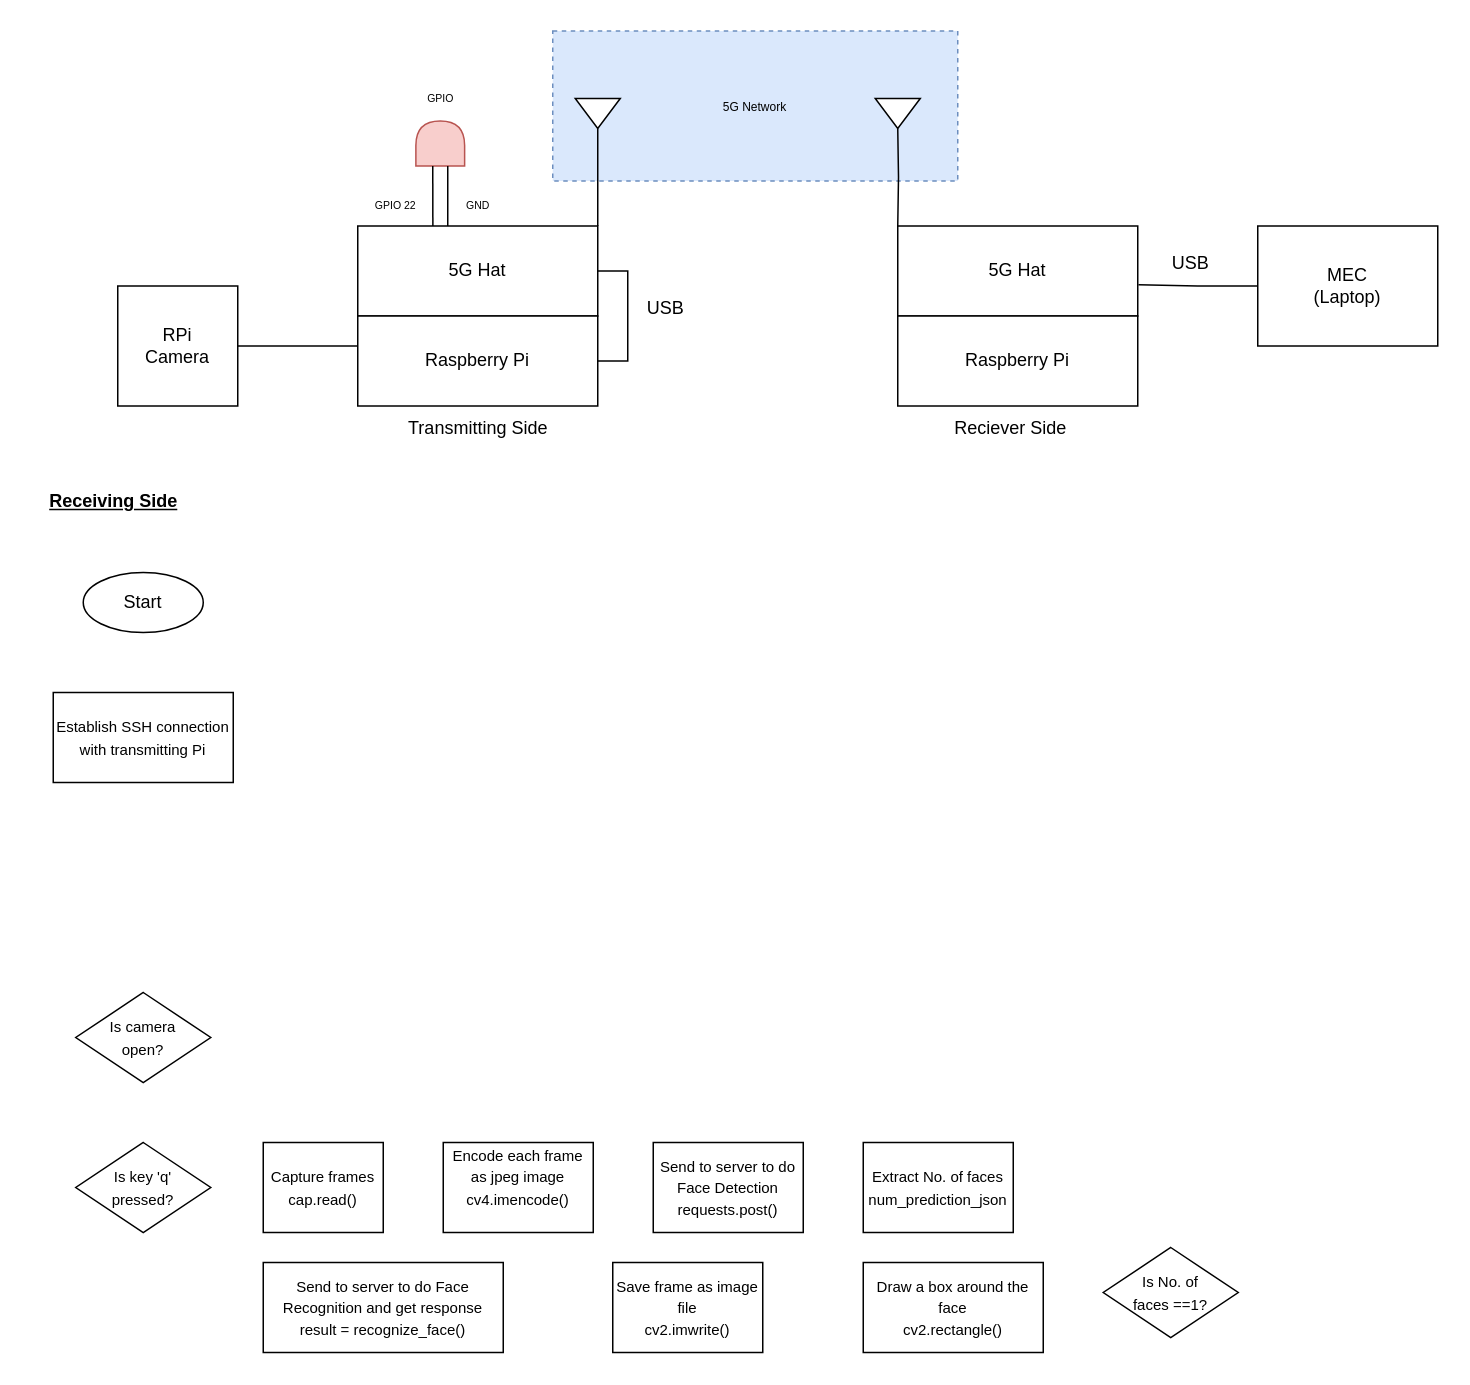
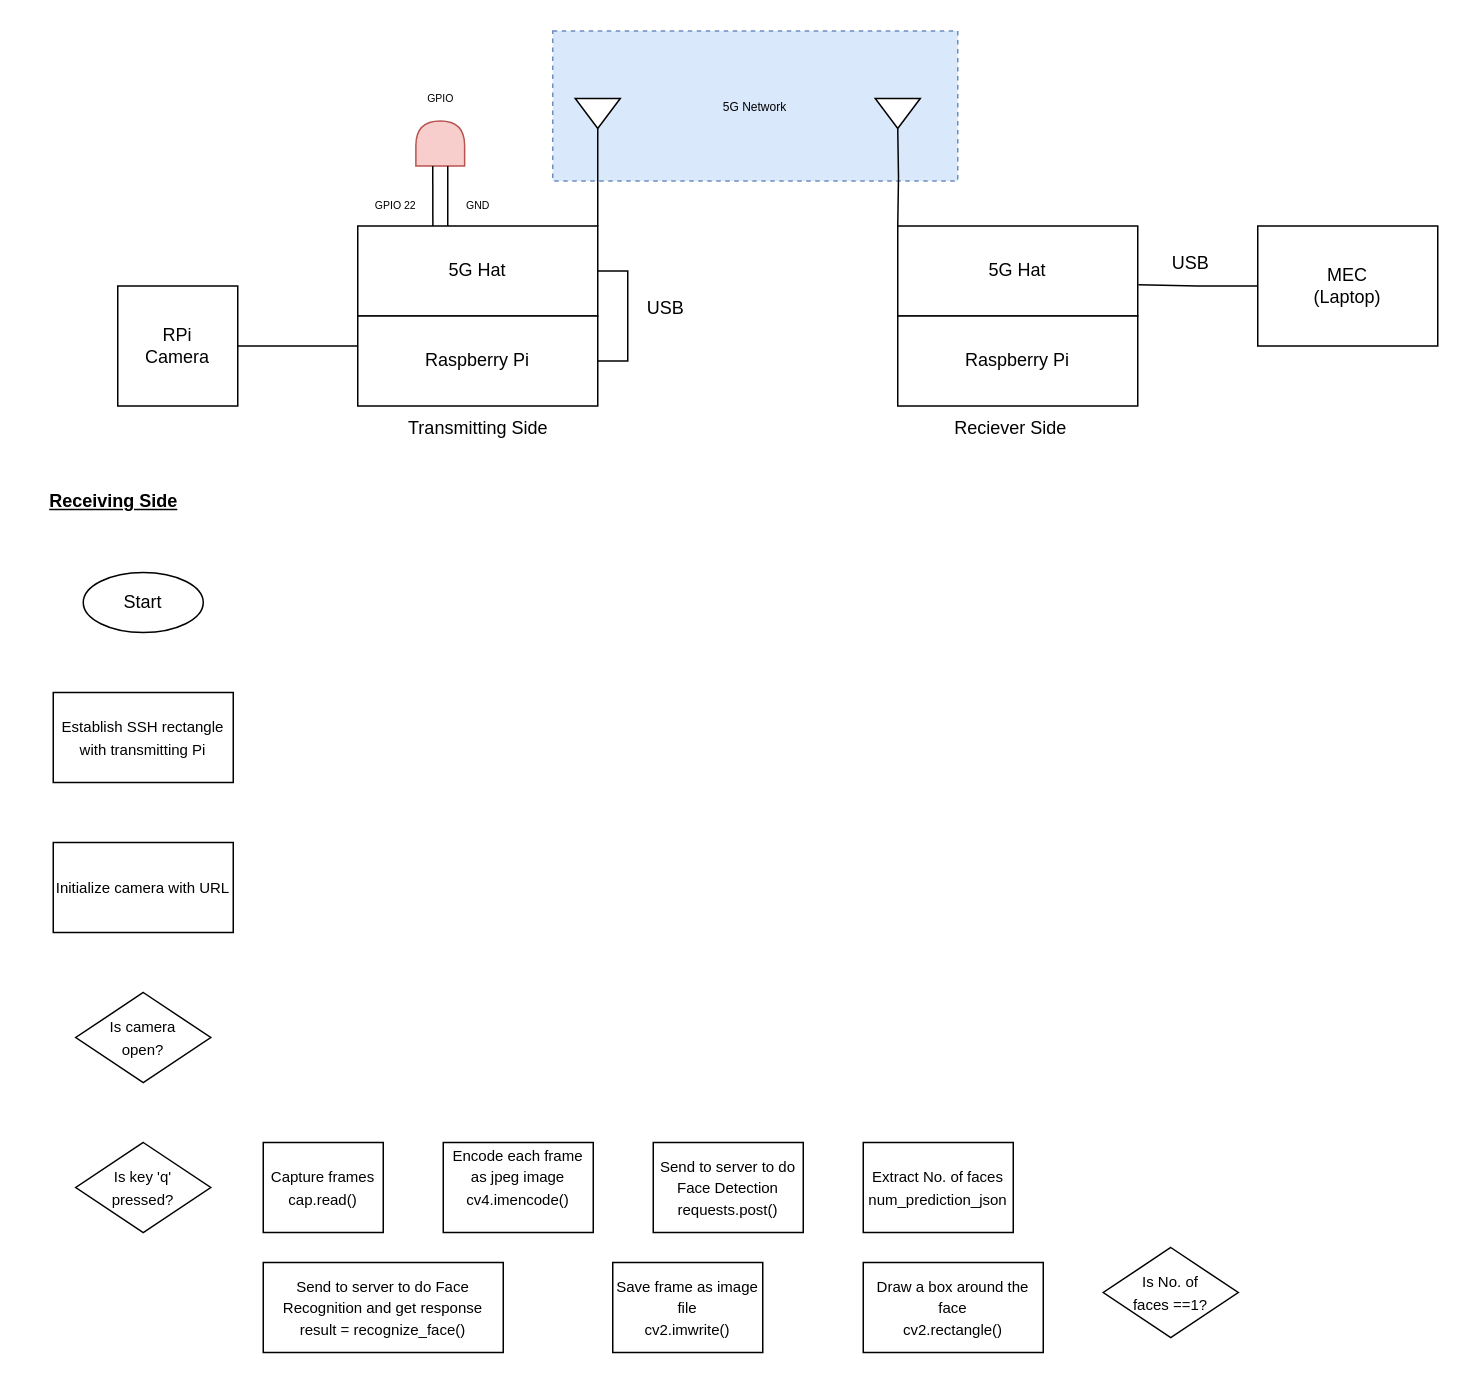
(143, 737) -> (143, 737)
none -> (143, 887)
